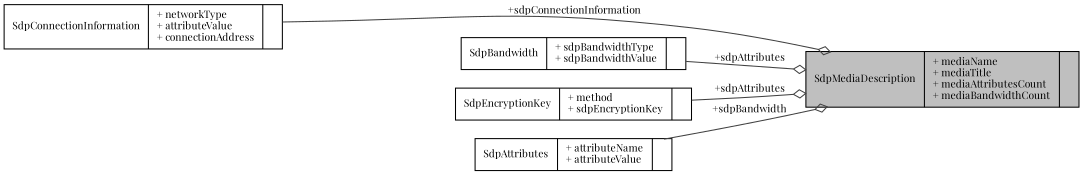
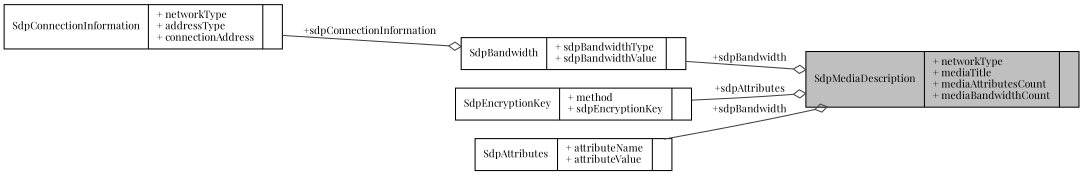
(552, 17) -> (366, 41)
(195, 26) -> (191, 26)
(749, 58) -> (749, 58)
(966, 62) -> (968, 62)
